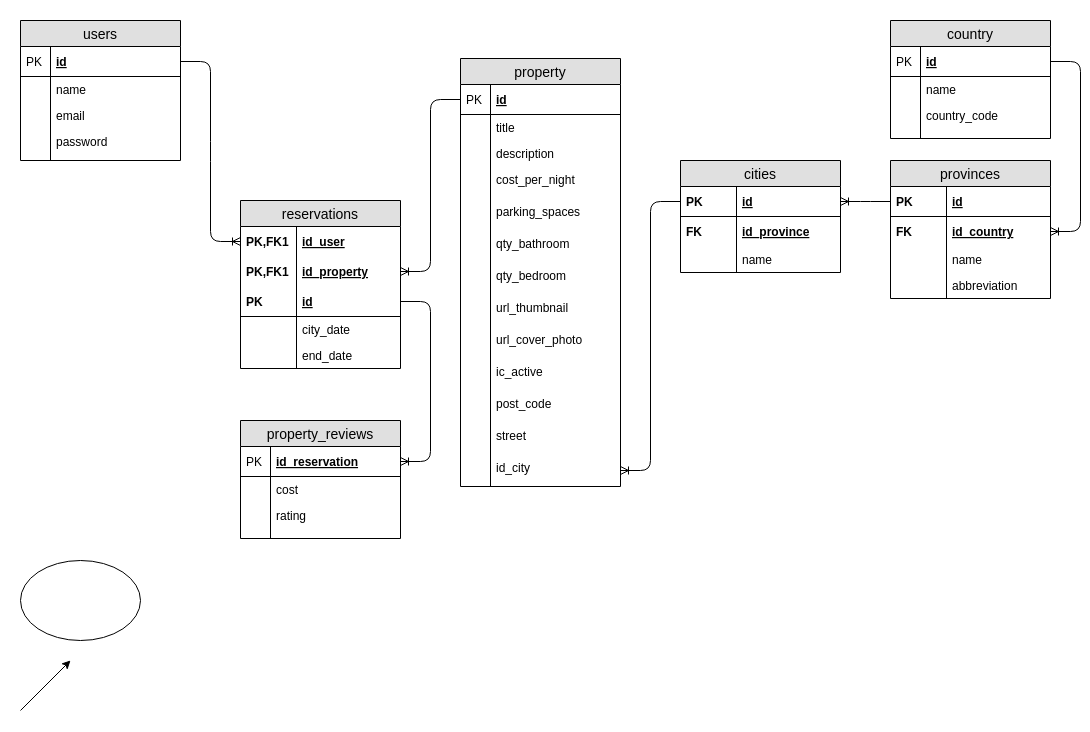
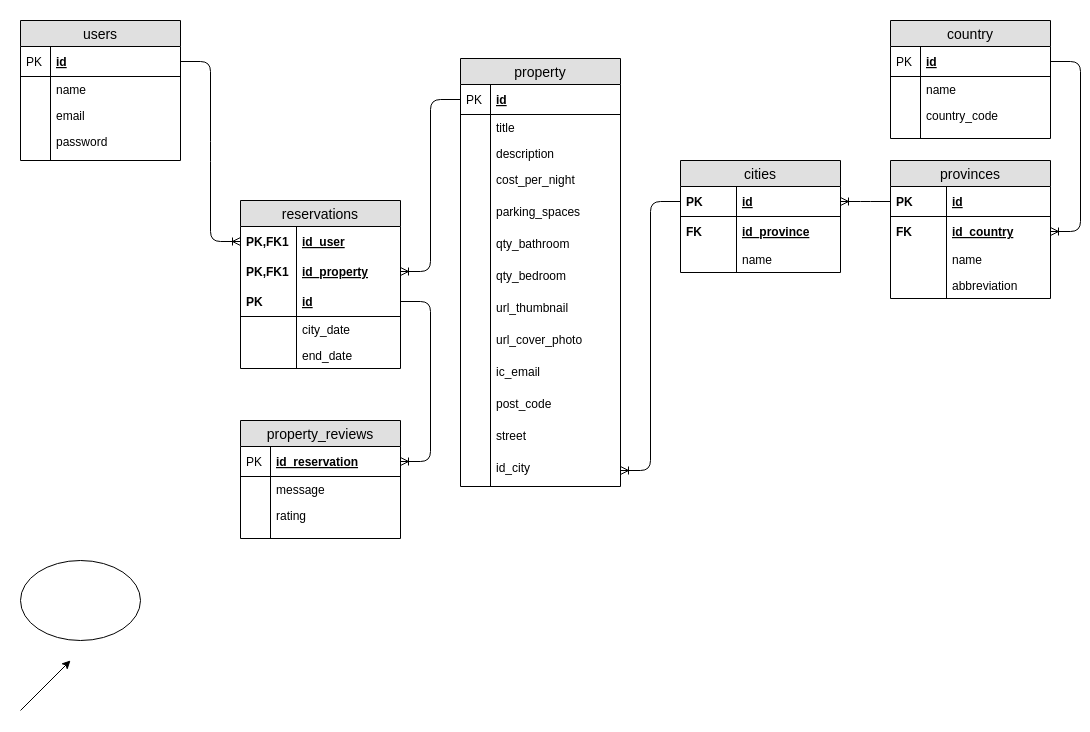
(523, 372) -> (518, 372)
(289, 490) -> (300, 490)
